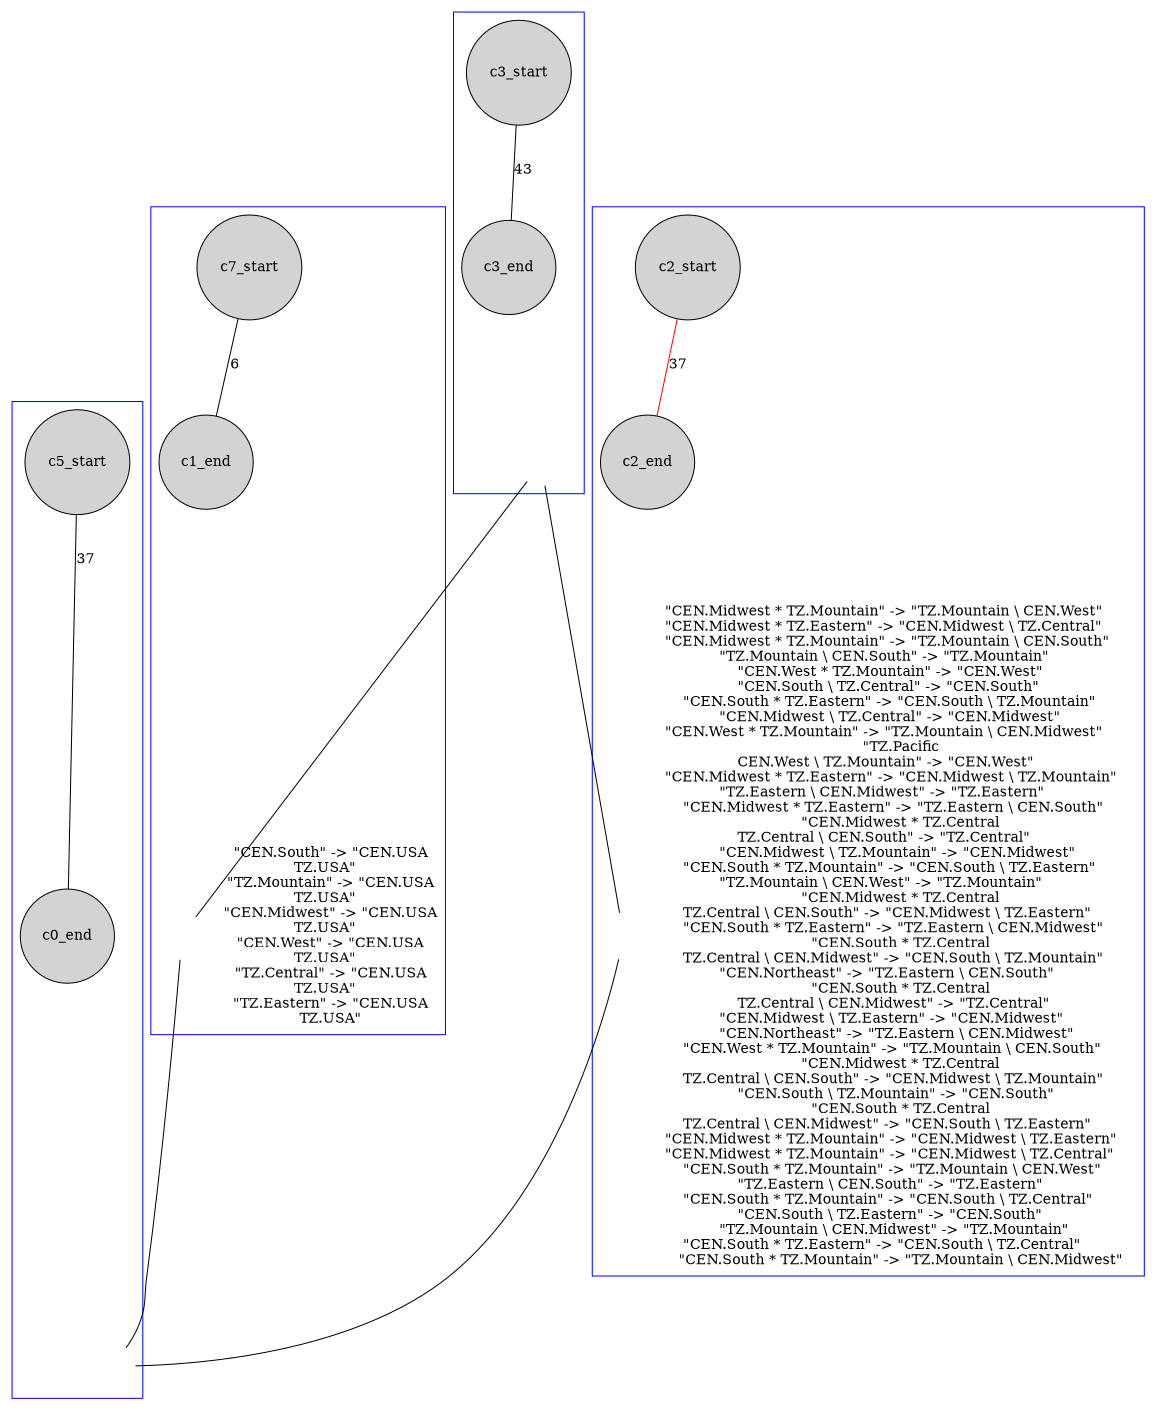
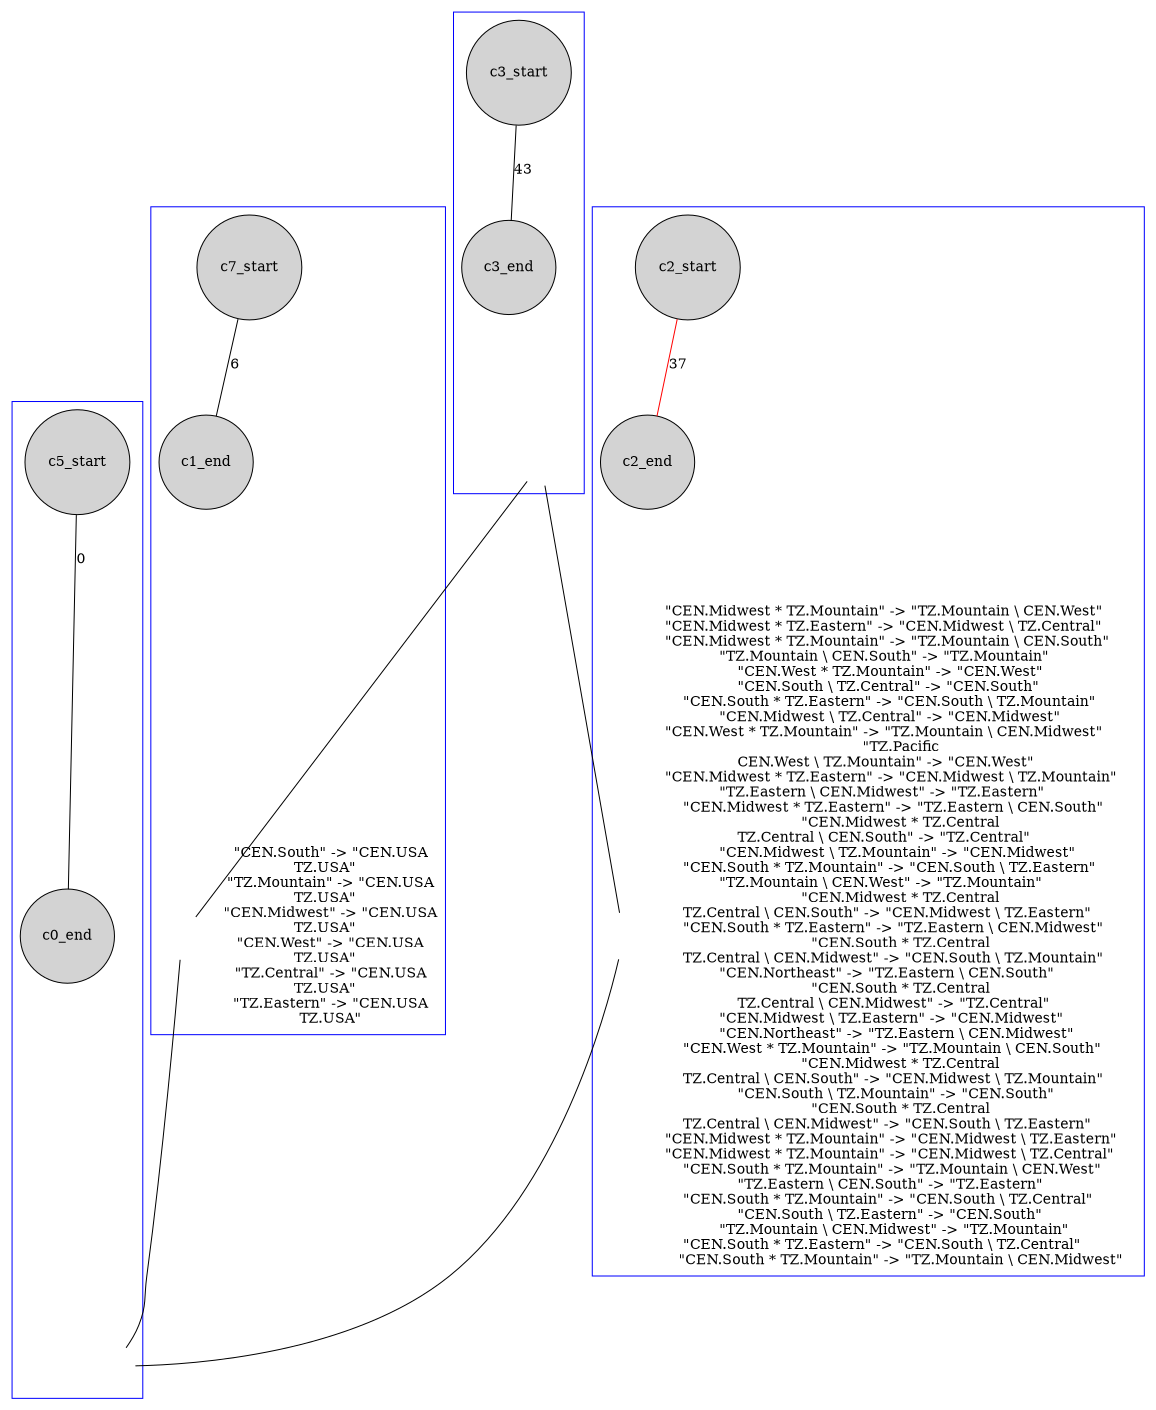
(86, 560) -> (81, 560)
